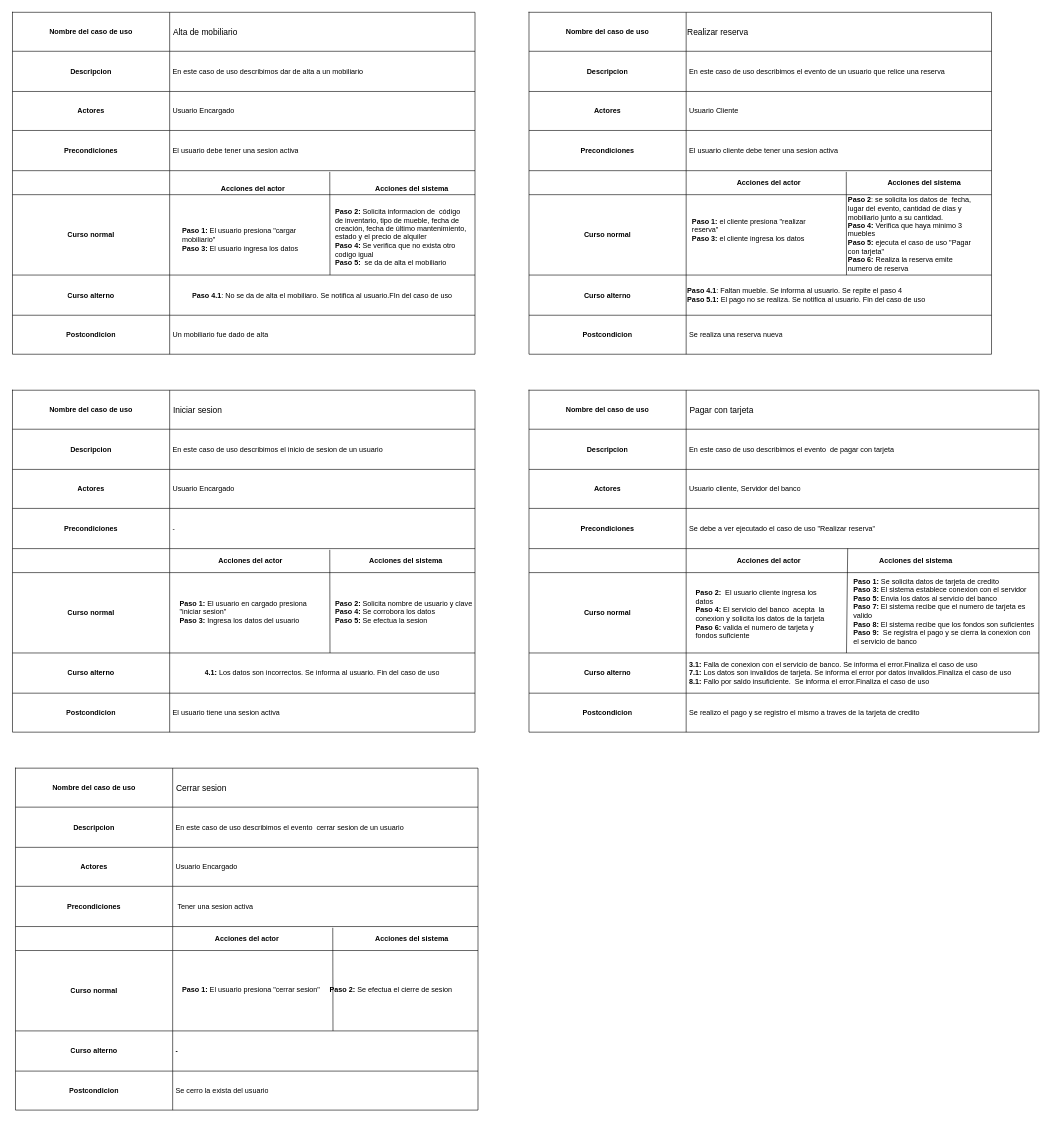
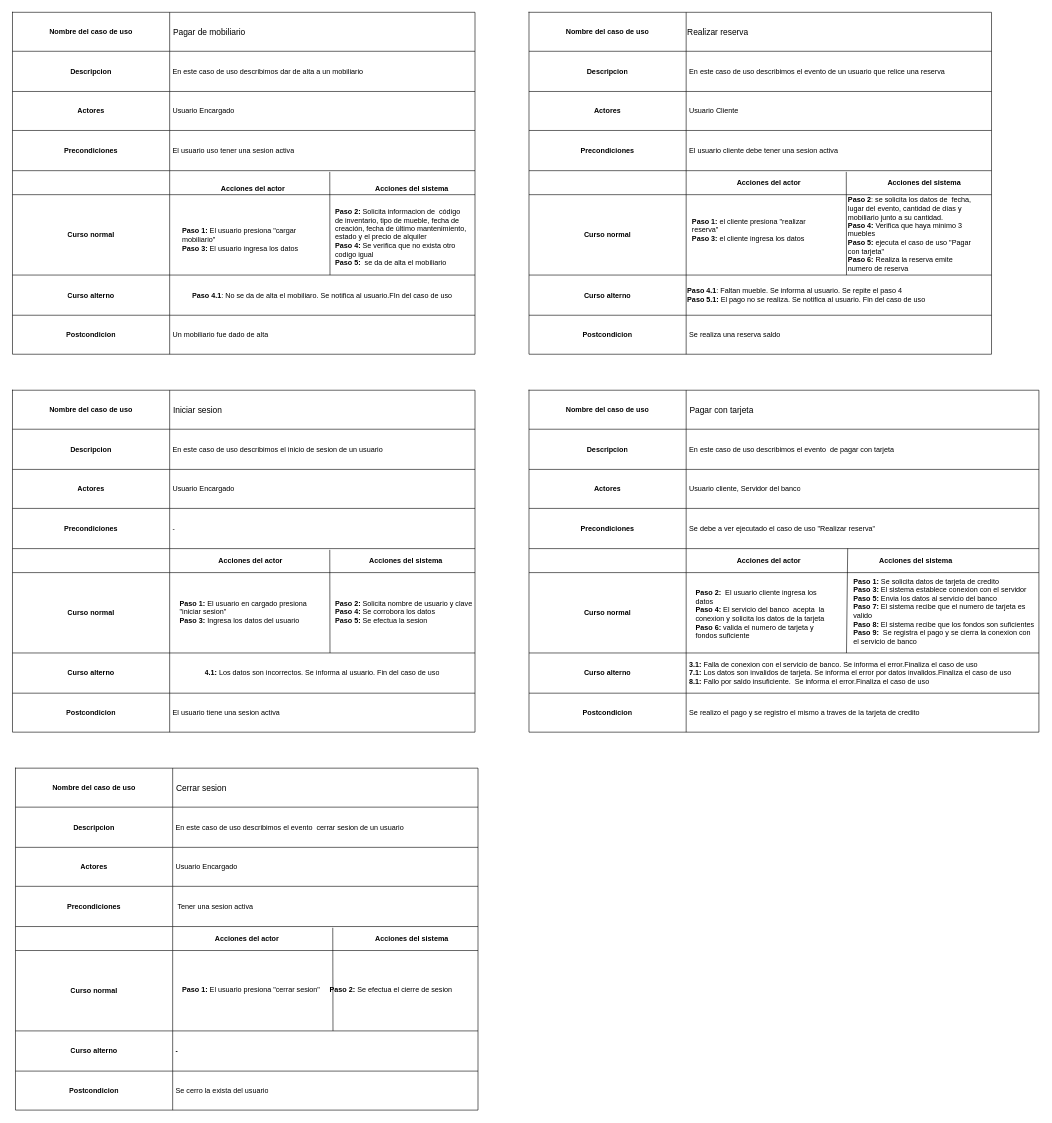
(200, 32) -> (203, 32)
(240, 151) -> (238, 151)
(738, 335) -> (737, 335)
